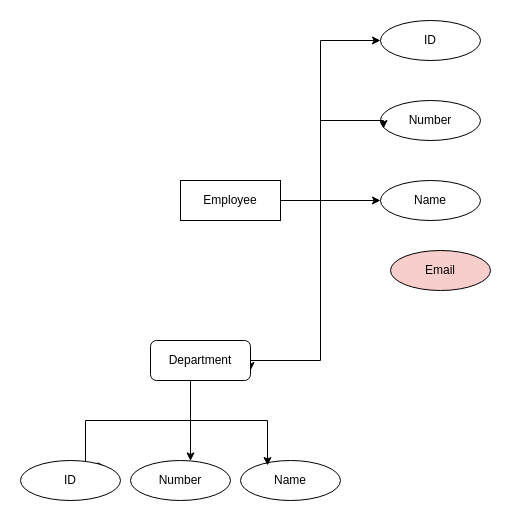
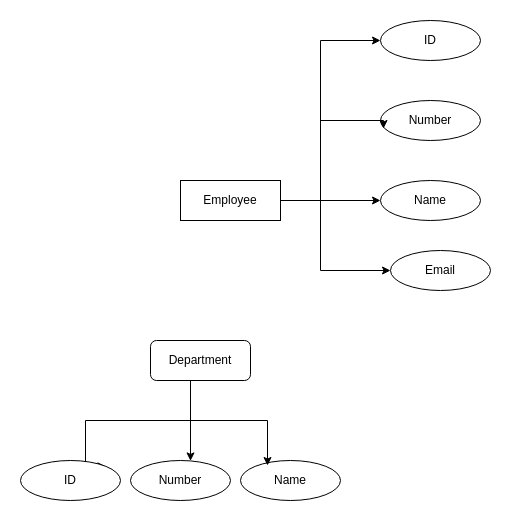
none -> (353, 271)
(441, 271) -> (441, 271)
(321, 353) -> none
